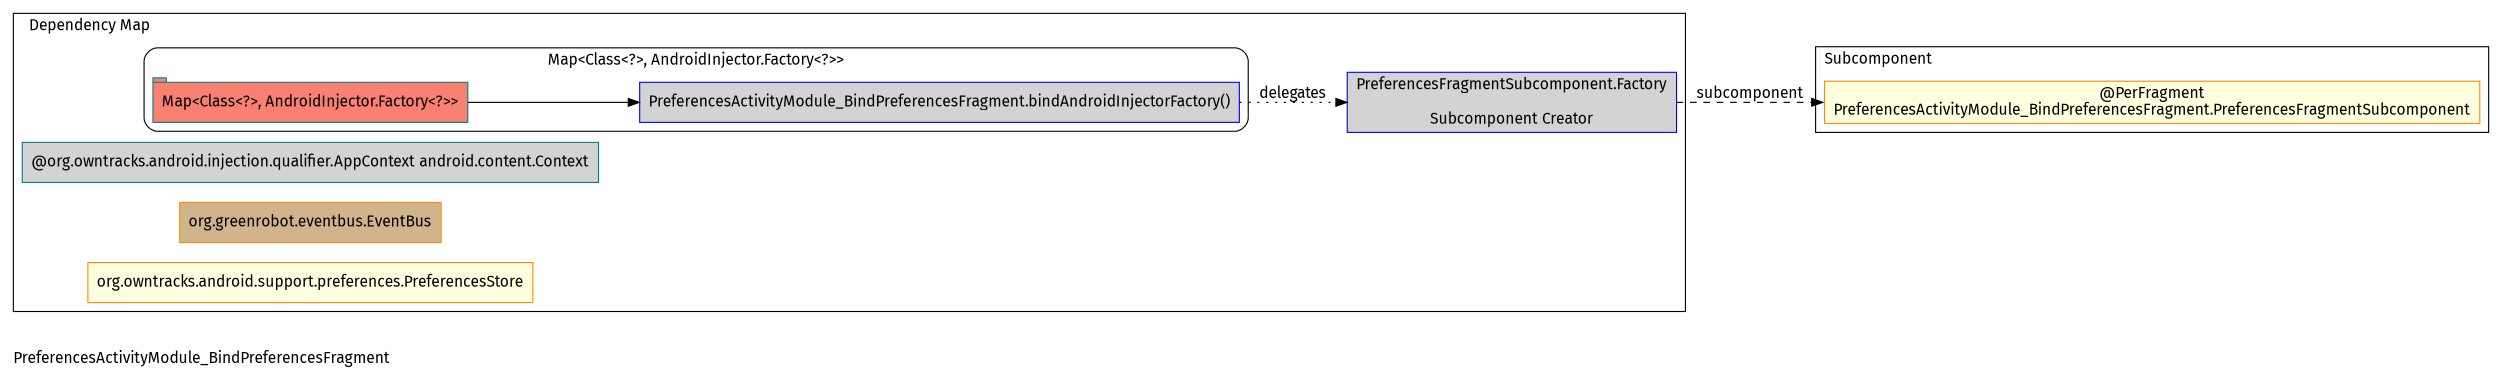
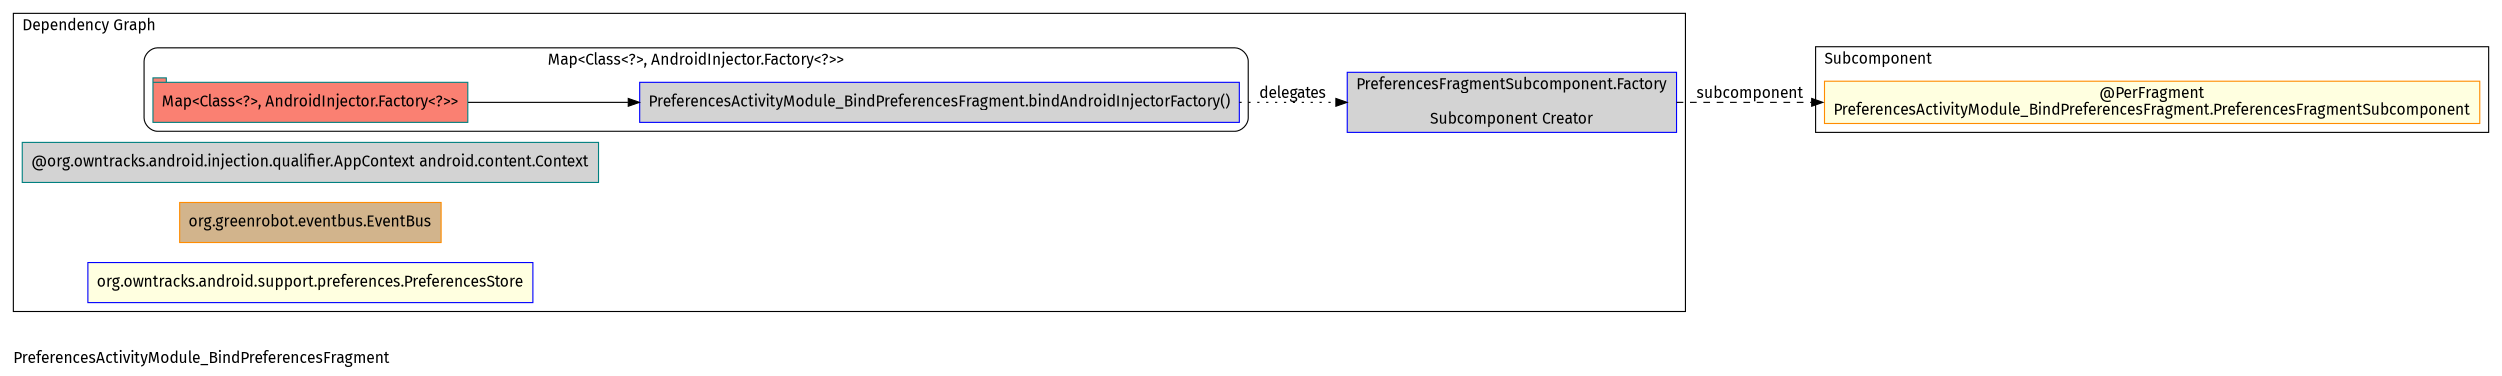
(90, 26) -> (90, 26)
(310, 283) -> (310, 283)
